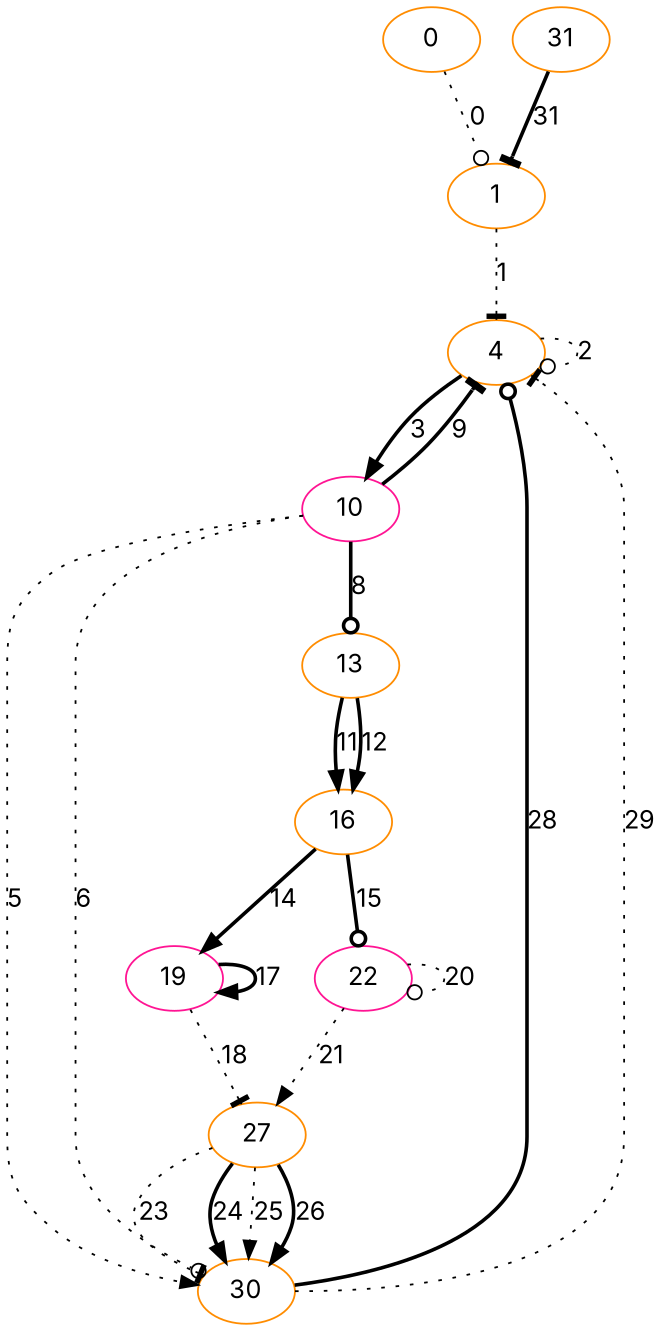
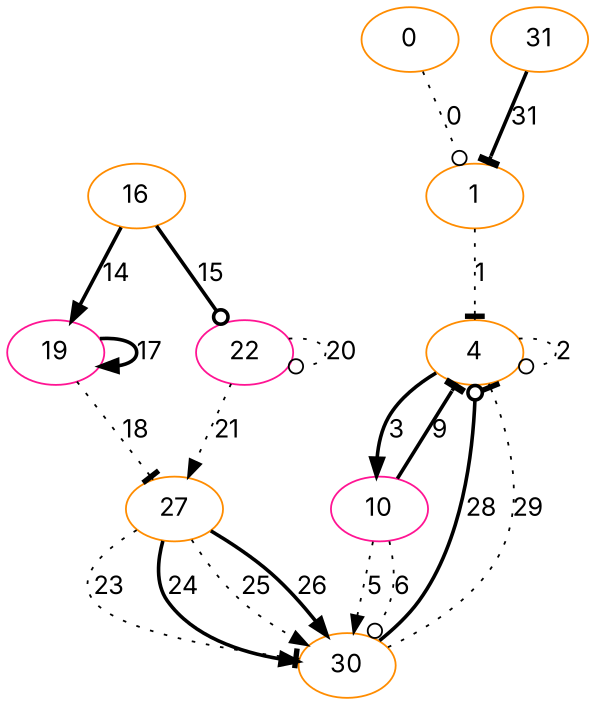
(351, 665) -> none
